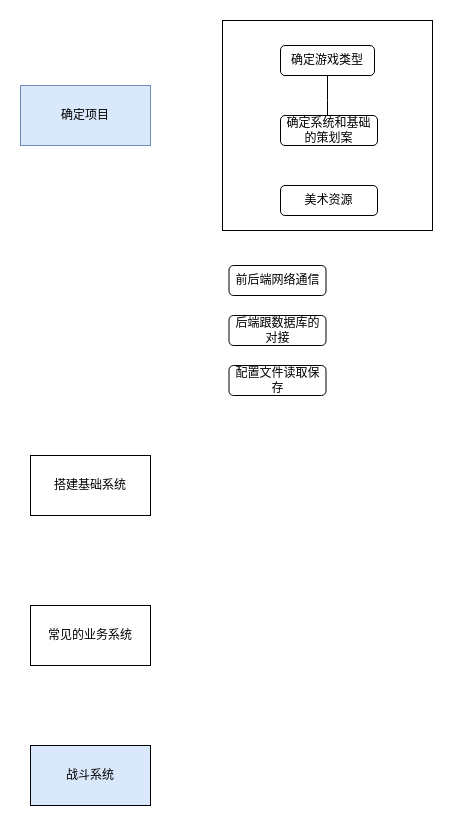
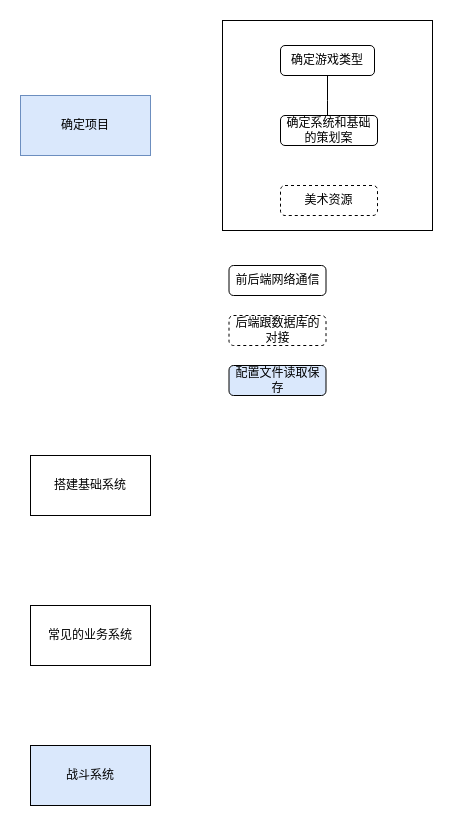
(86, 116) -> (86, 126)
(329, 201) -> (329, 201)
(278, 331) -> (278, 331)
(278, 381) -> (278, 381)
